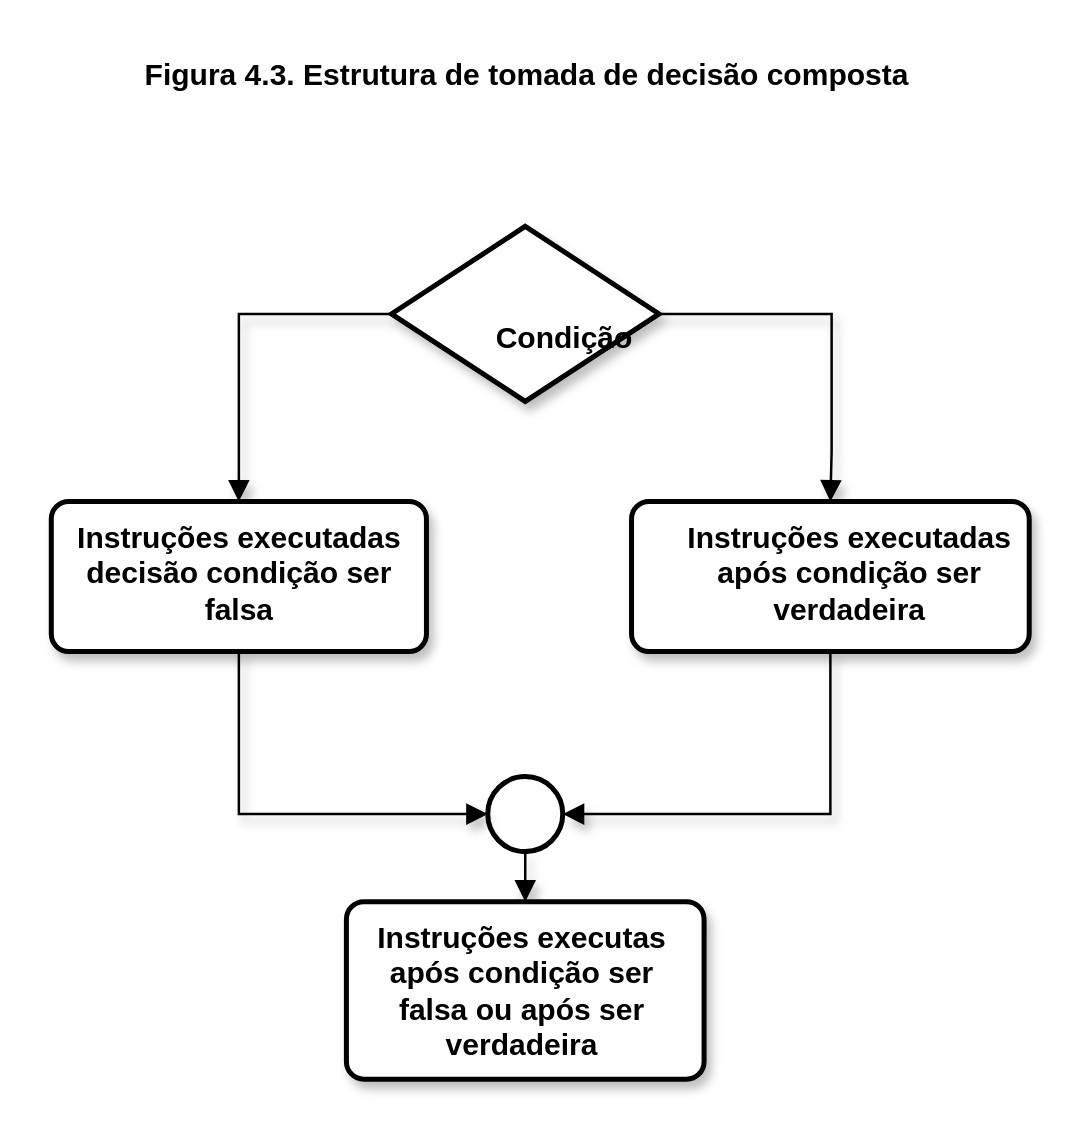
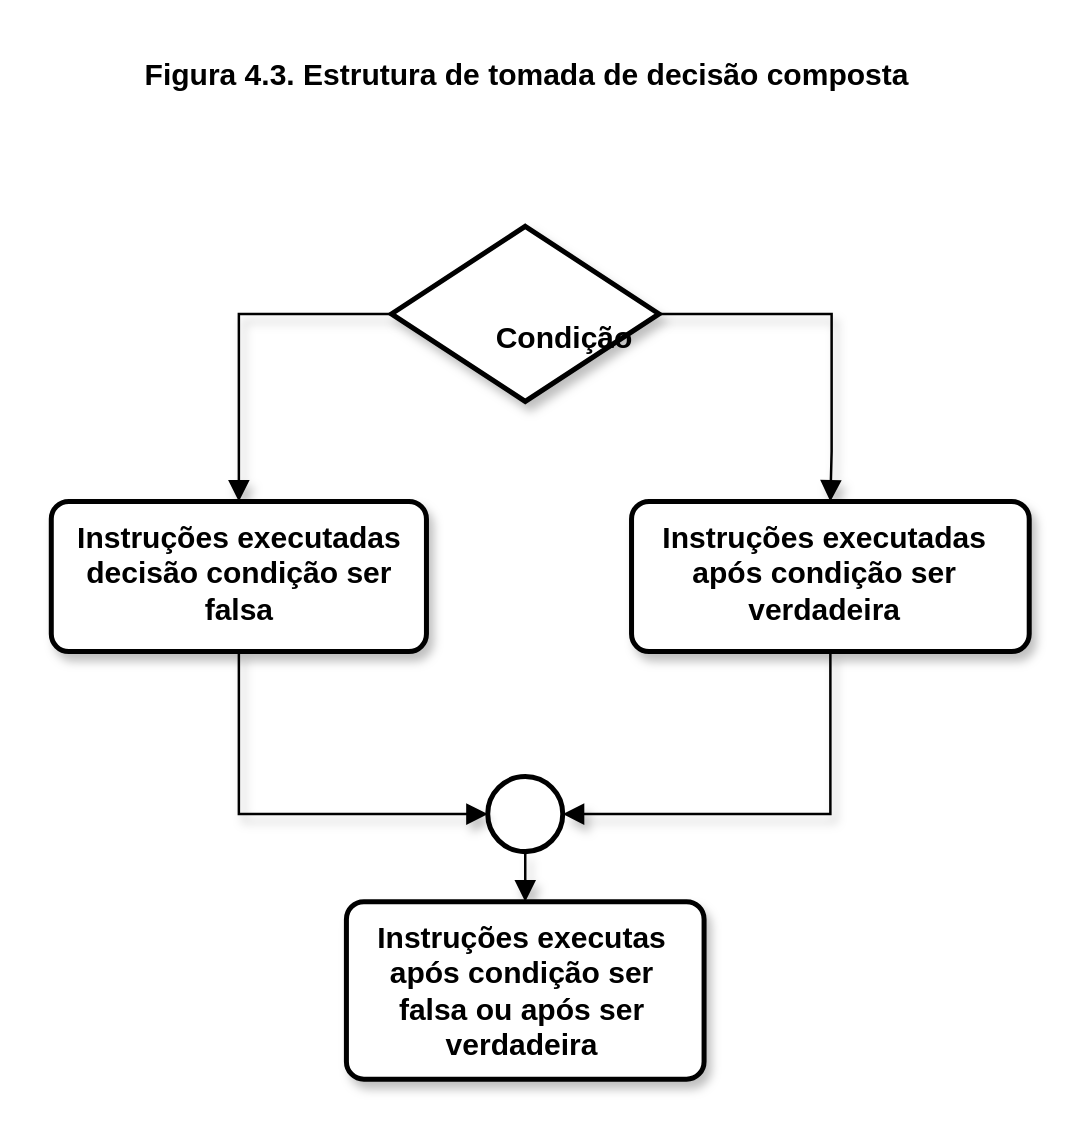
(848, 574) -> (823, 574)
